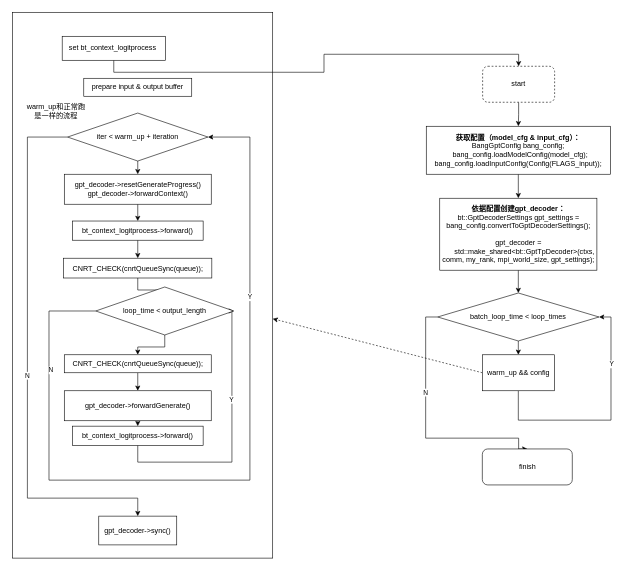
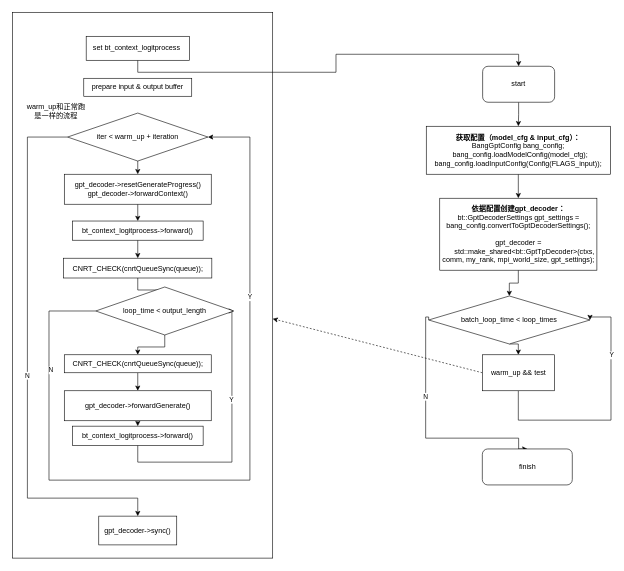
(114, 48) -> (138, 48)
(519, 84) -> (519, 84)
(518, 317) -> (509, 320)
(519, 373) -> (519, 373)
